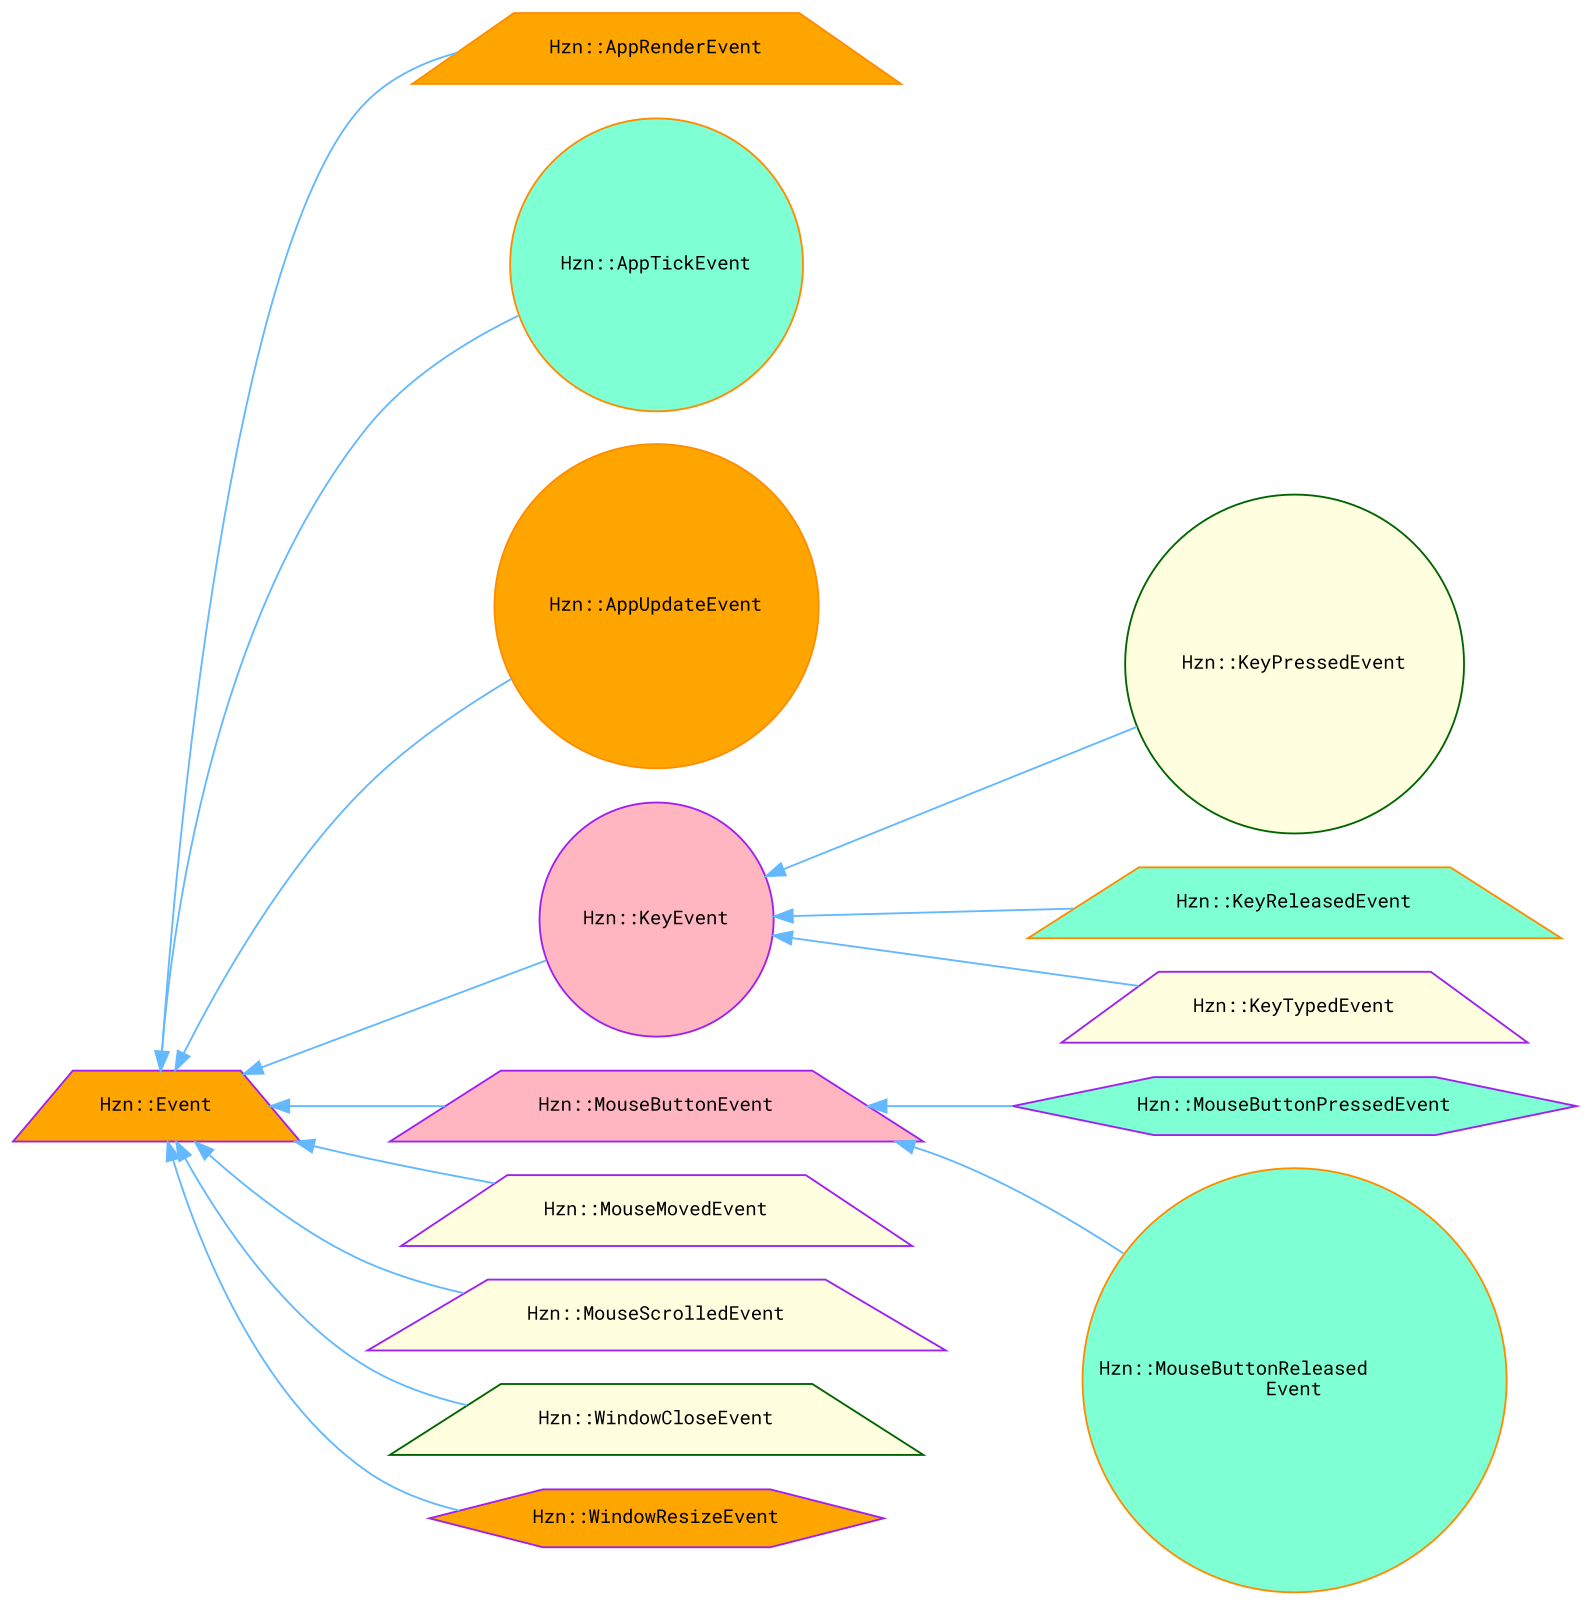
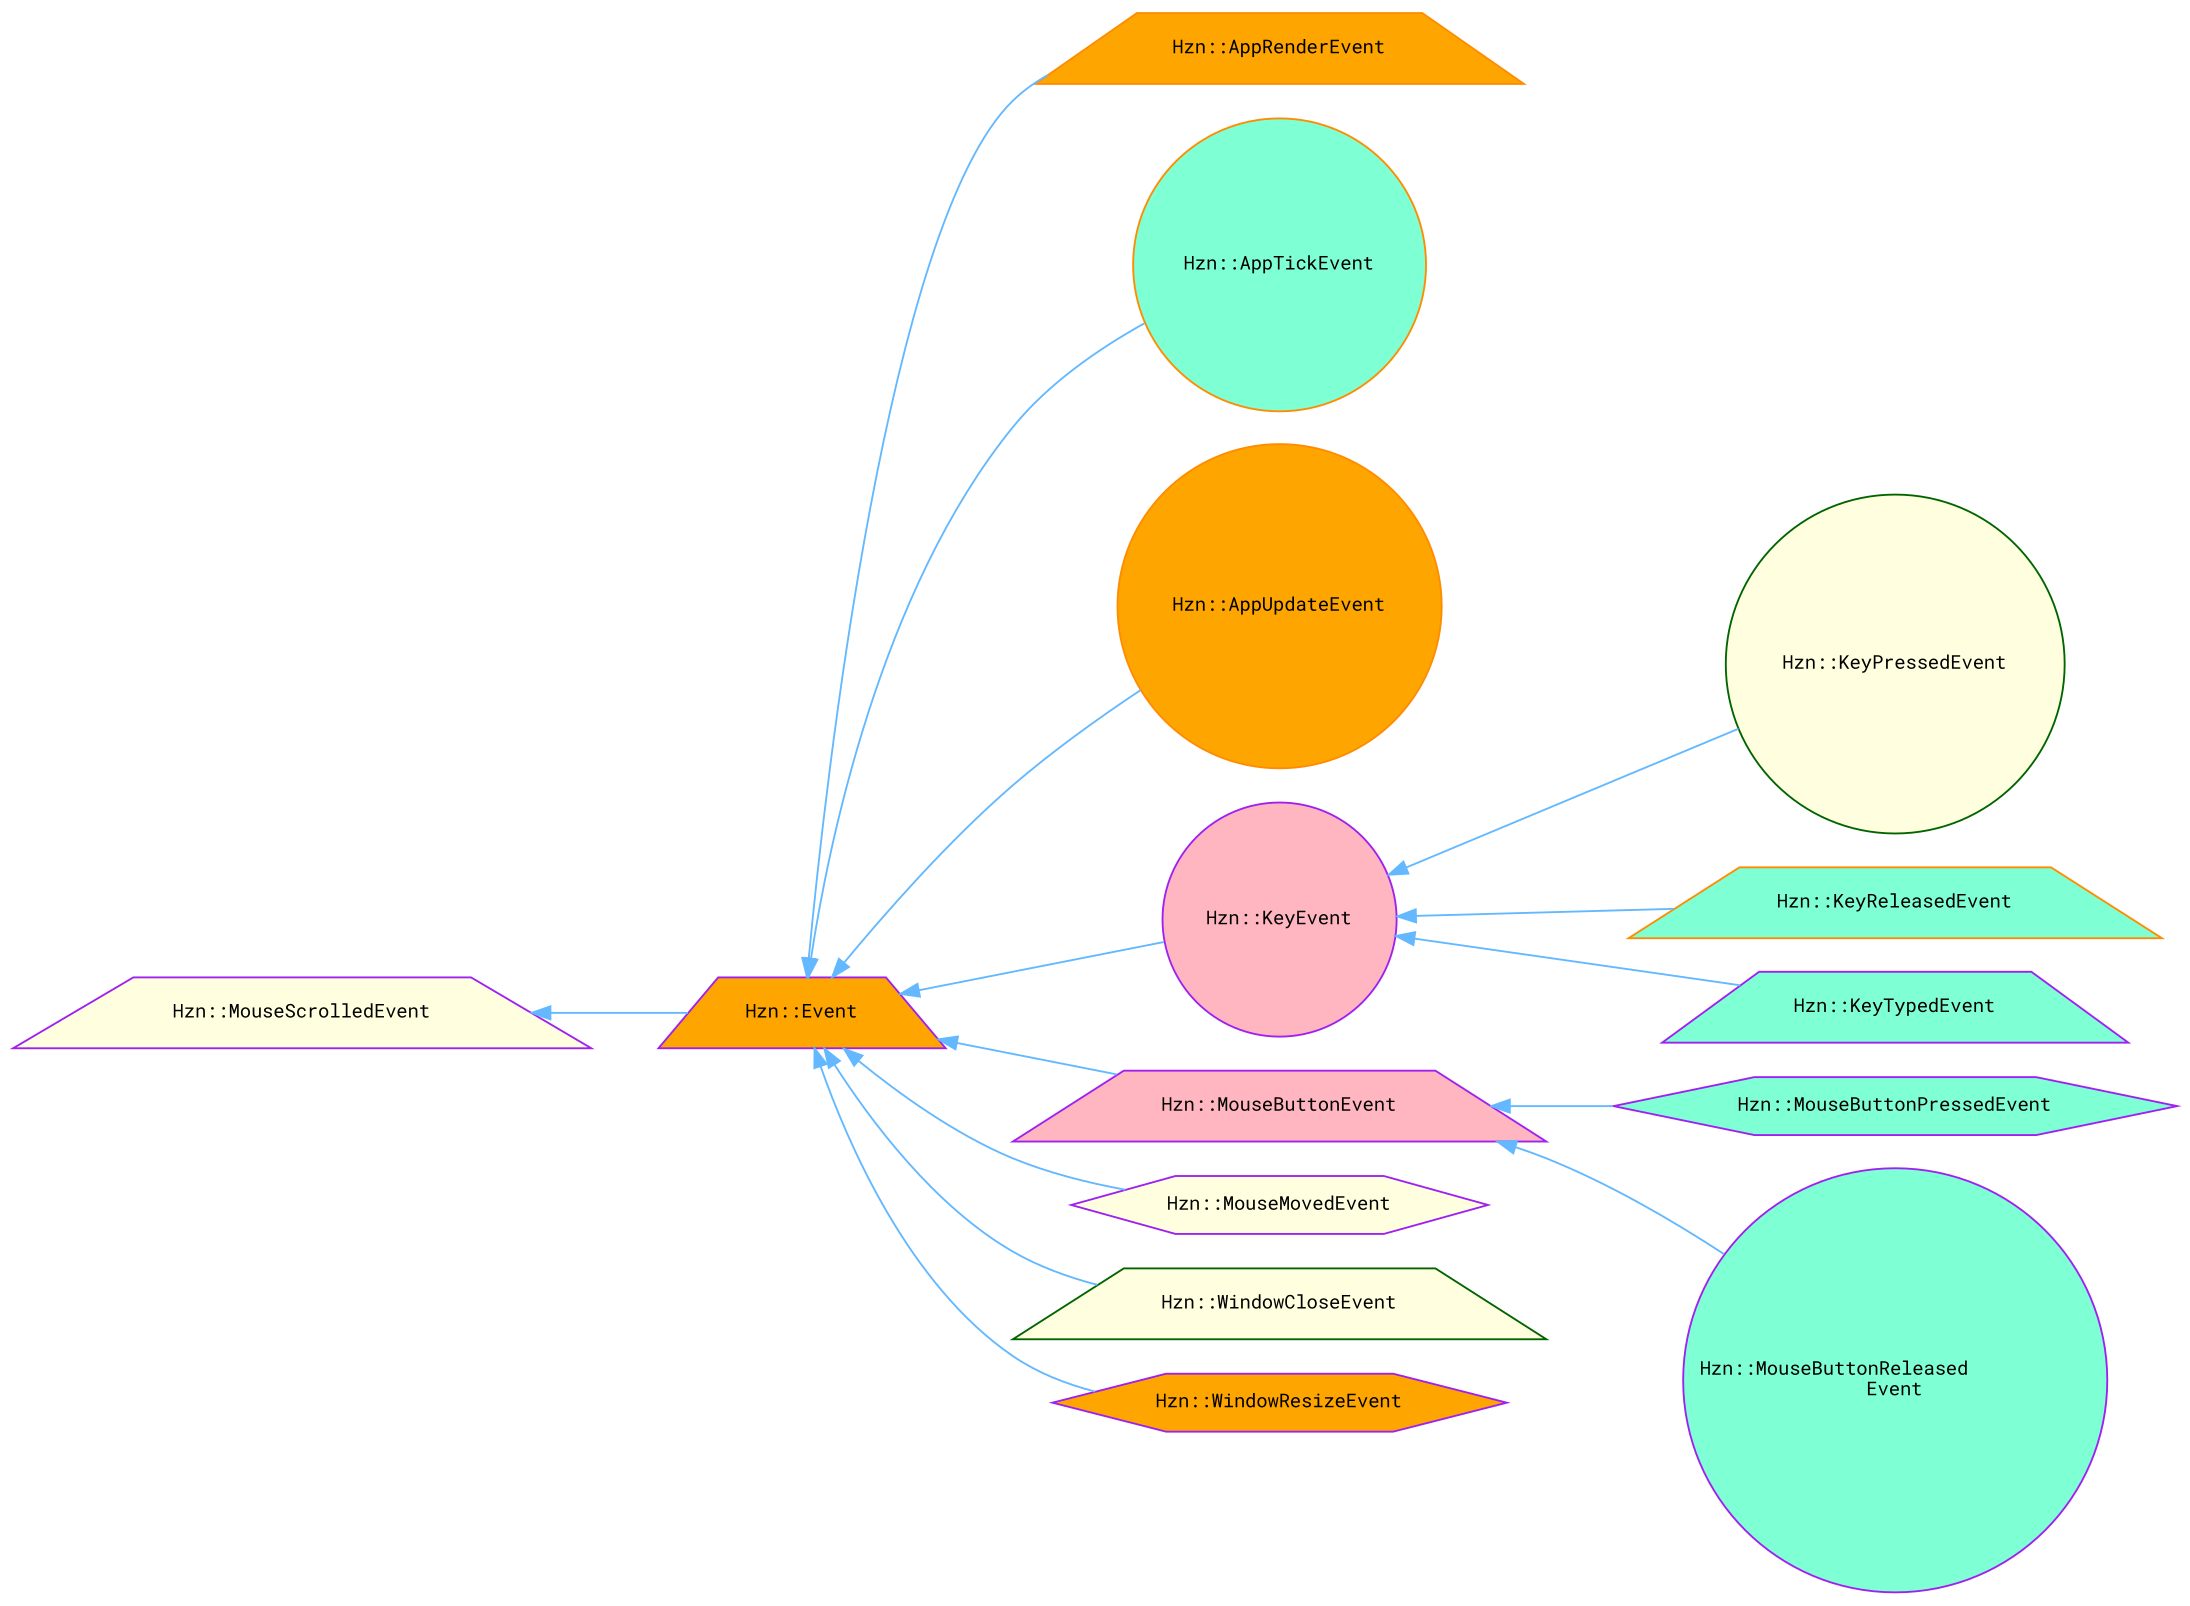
(1295, 1007) -> (1895, 1007)
(657, 1211) -> (1280, 1205)
(327, 1242) -> (619, 1013)
(1295, 1380) -> (1895, 1380)
